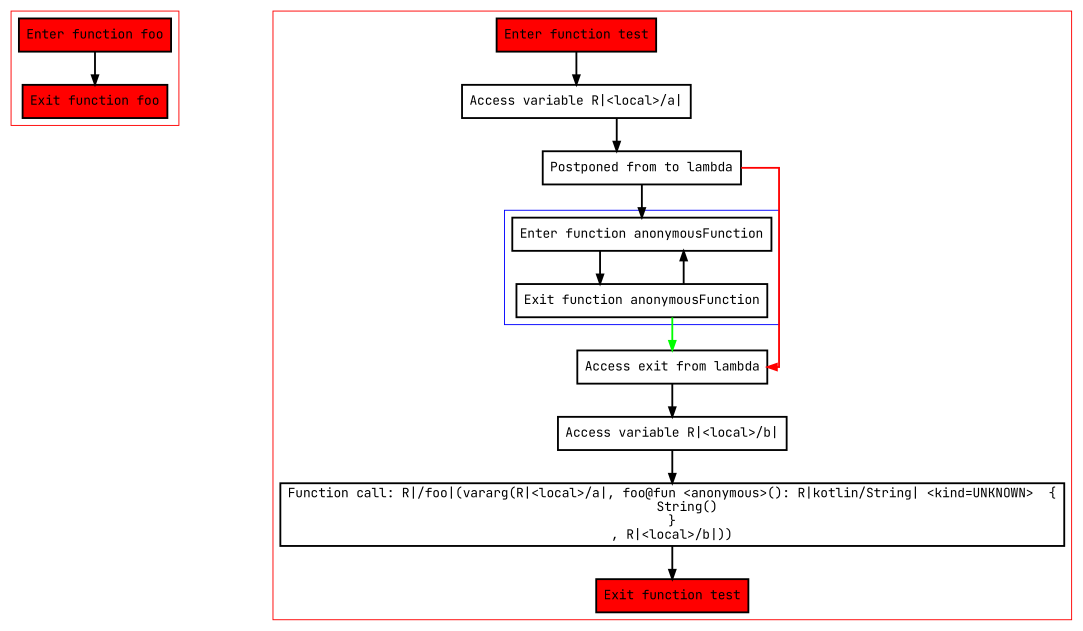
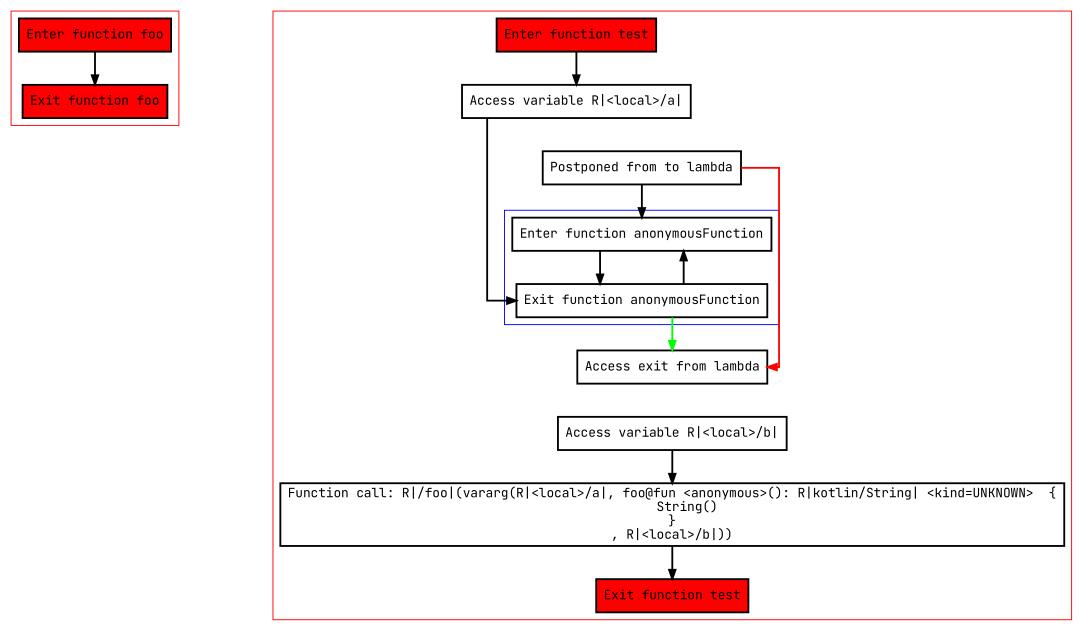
(617, 130) -> (487, 219)
(672, 396) -> none
